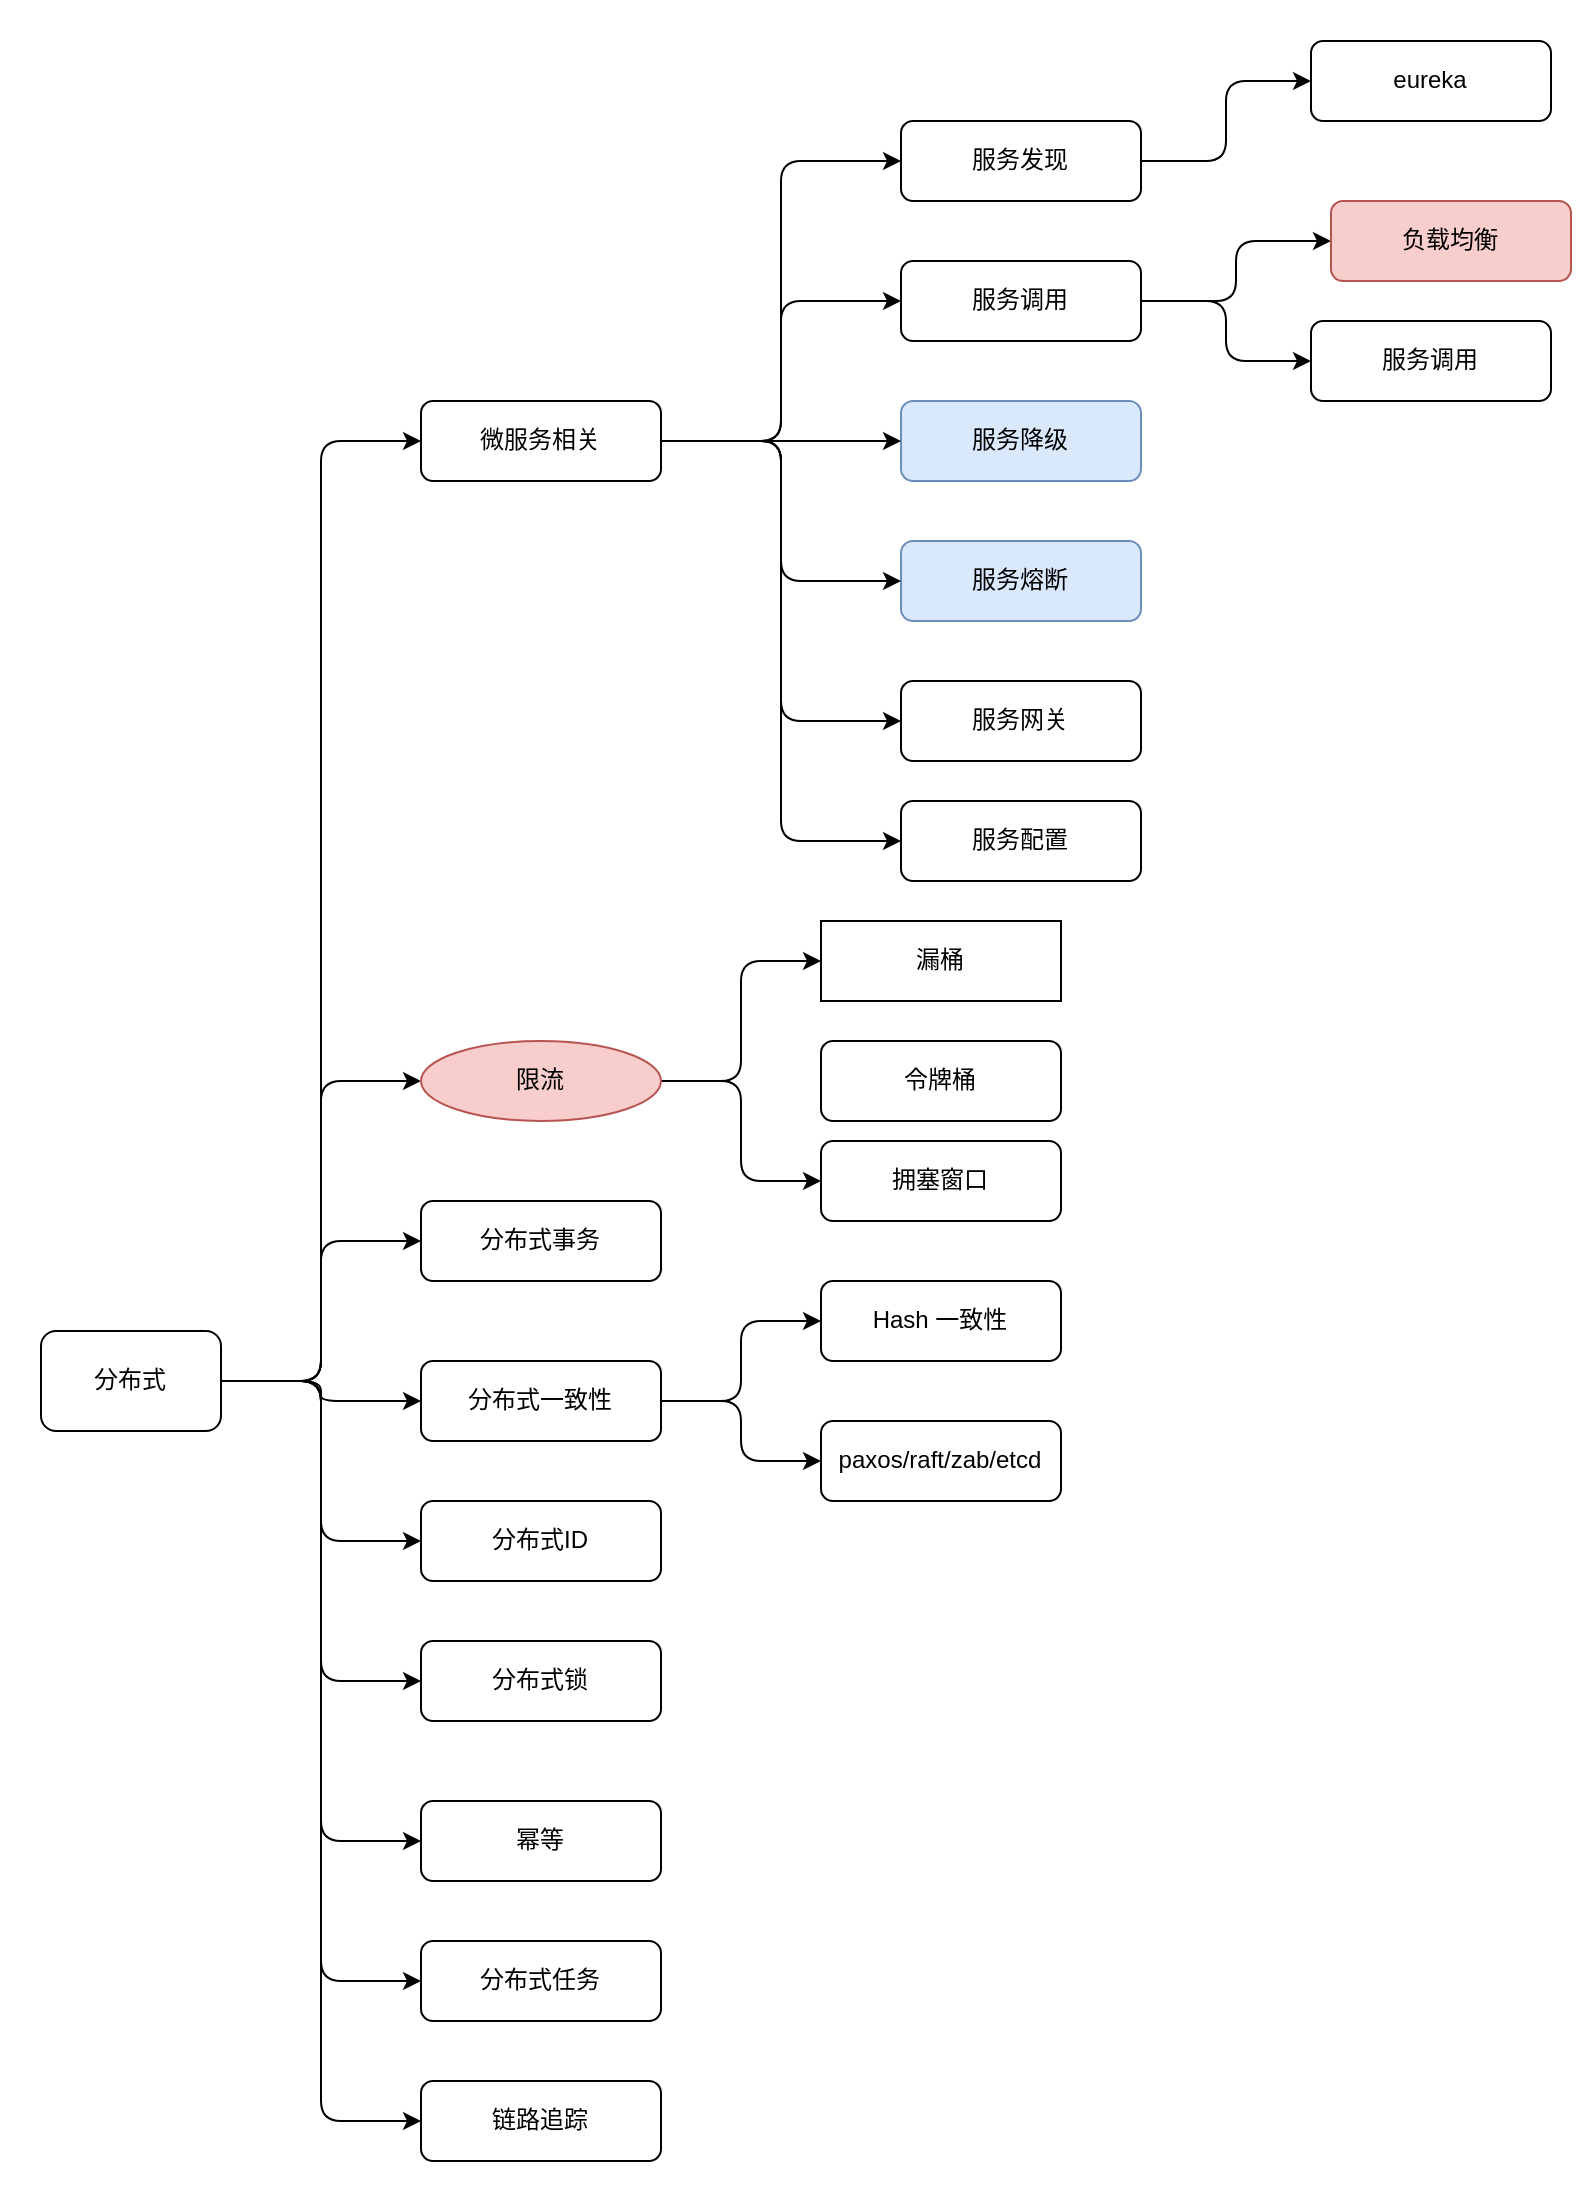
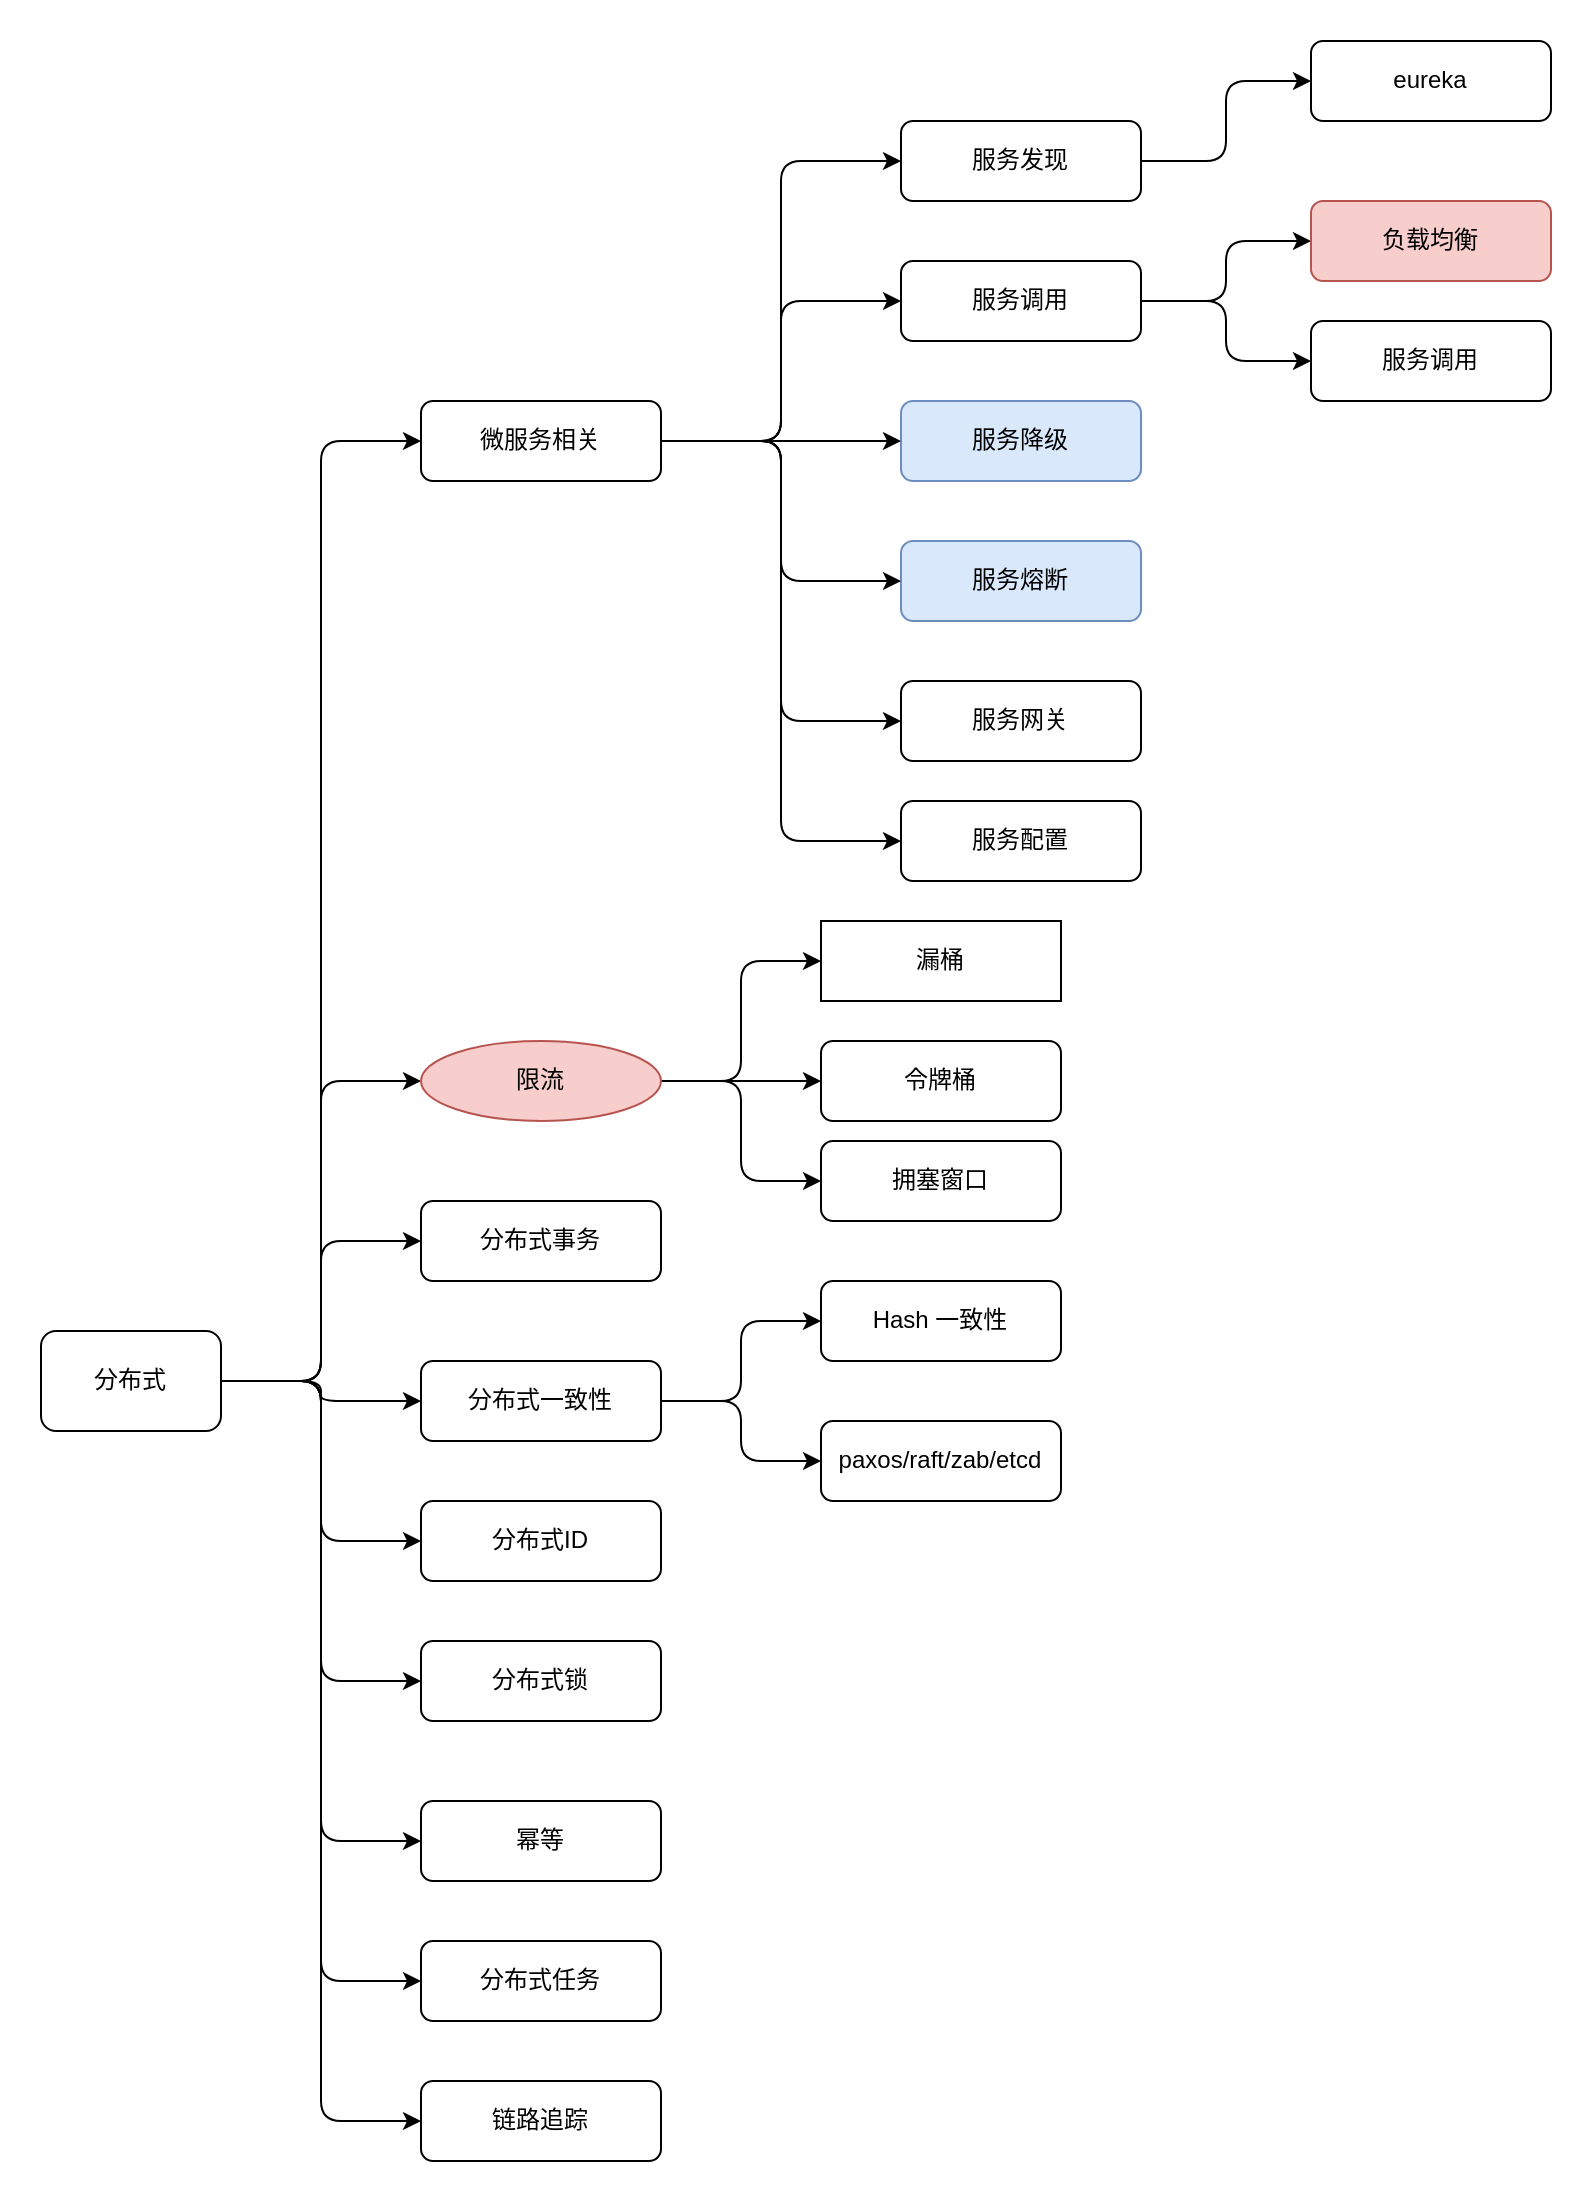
(1451, 241) -> (1431, 241)
none -> (771, 1081)
